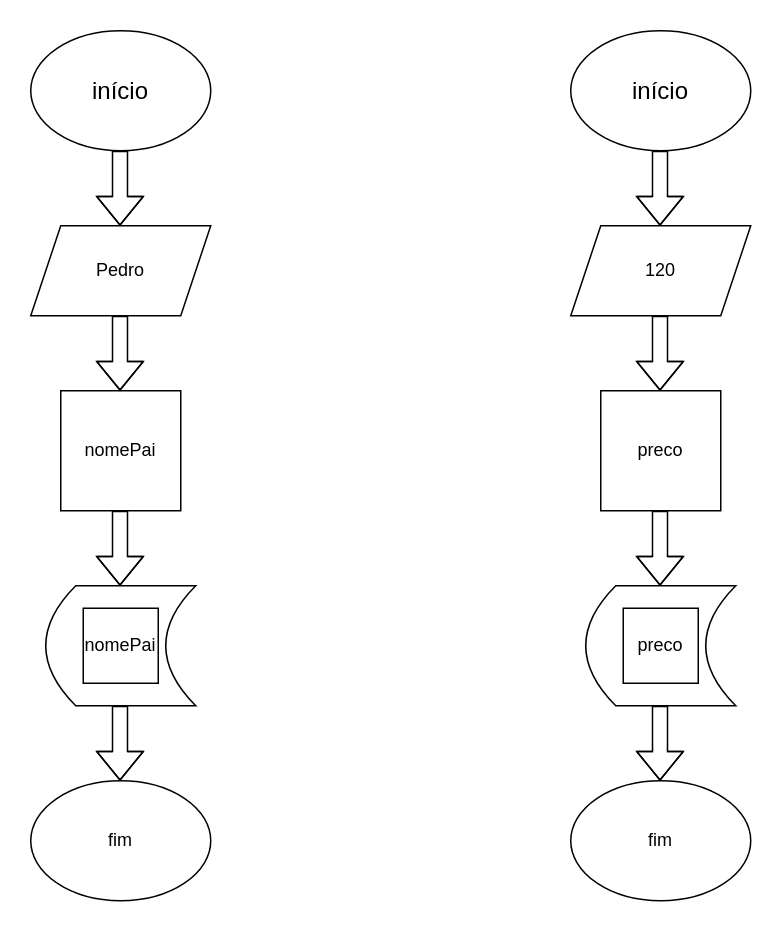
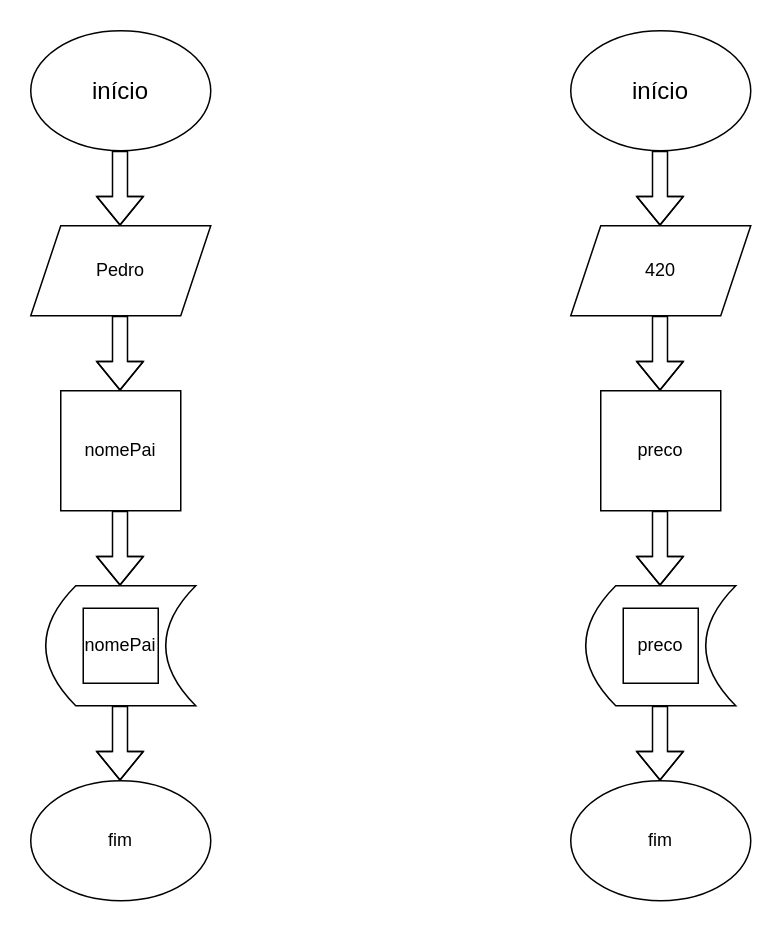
(661, 271) -> (661, 271)
